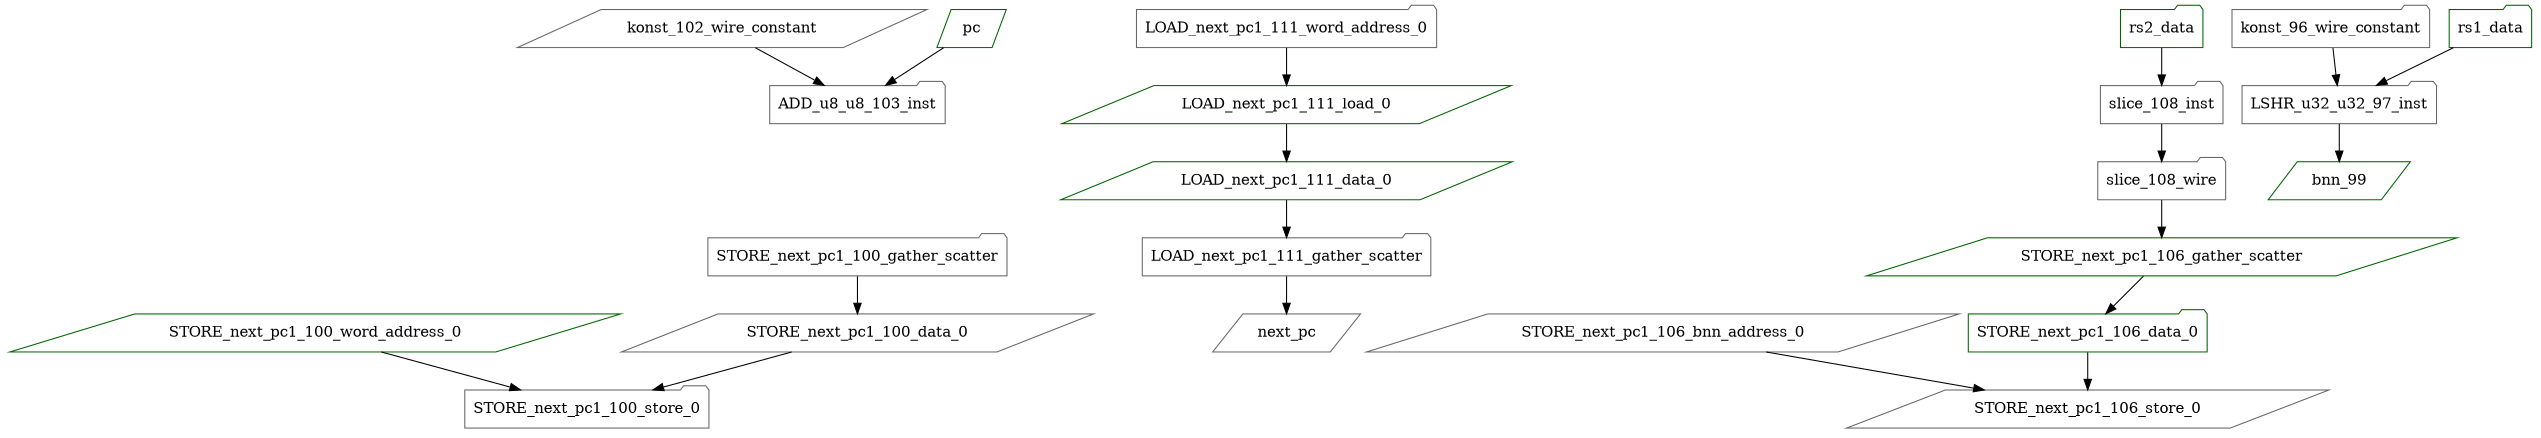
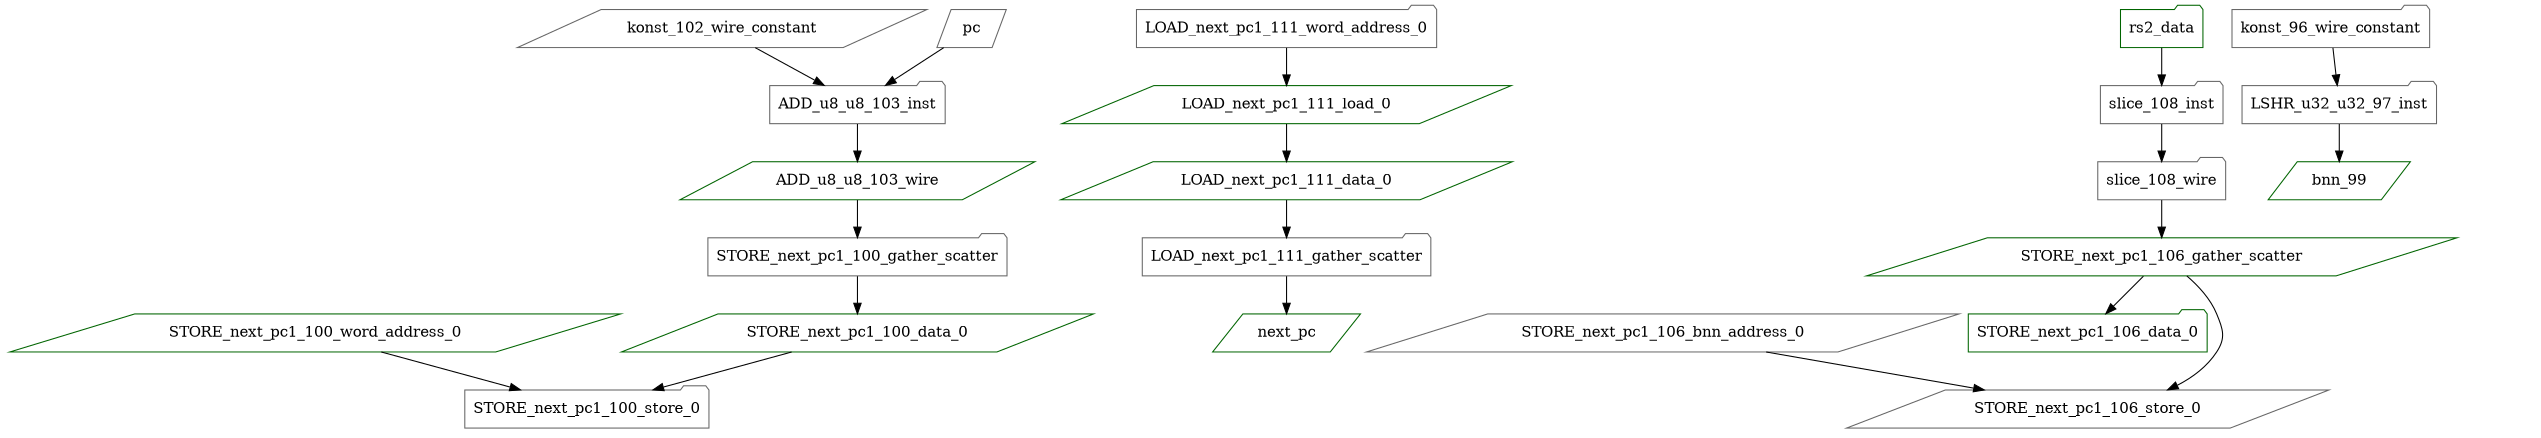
(972, 29) -> (972, 29)
(2490, 29) -> none
none -> (857, 181)
(857, 333) -> (857, 333)
(1287, 333) -> (1287, 333)
(2088, 366) -> (2222, 335)
